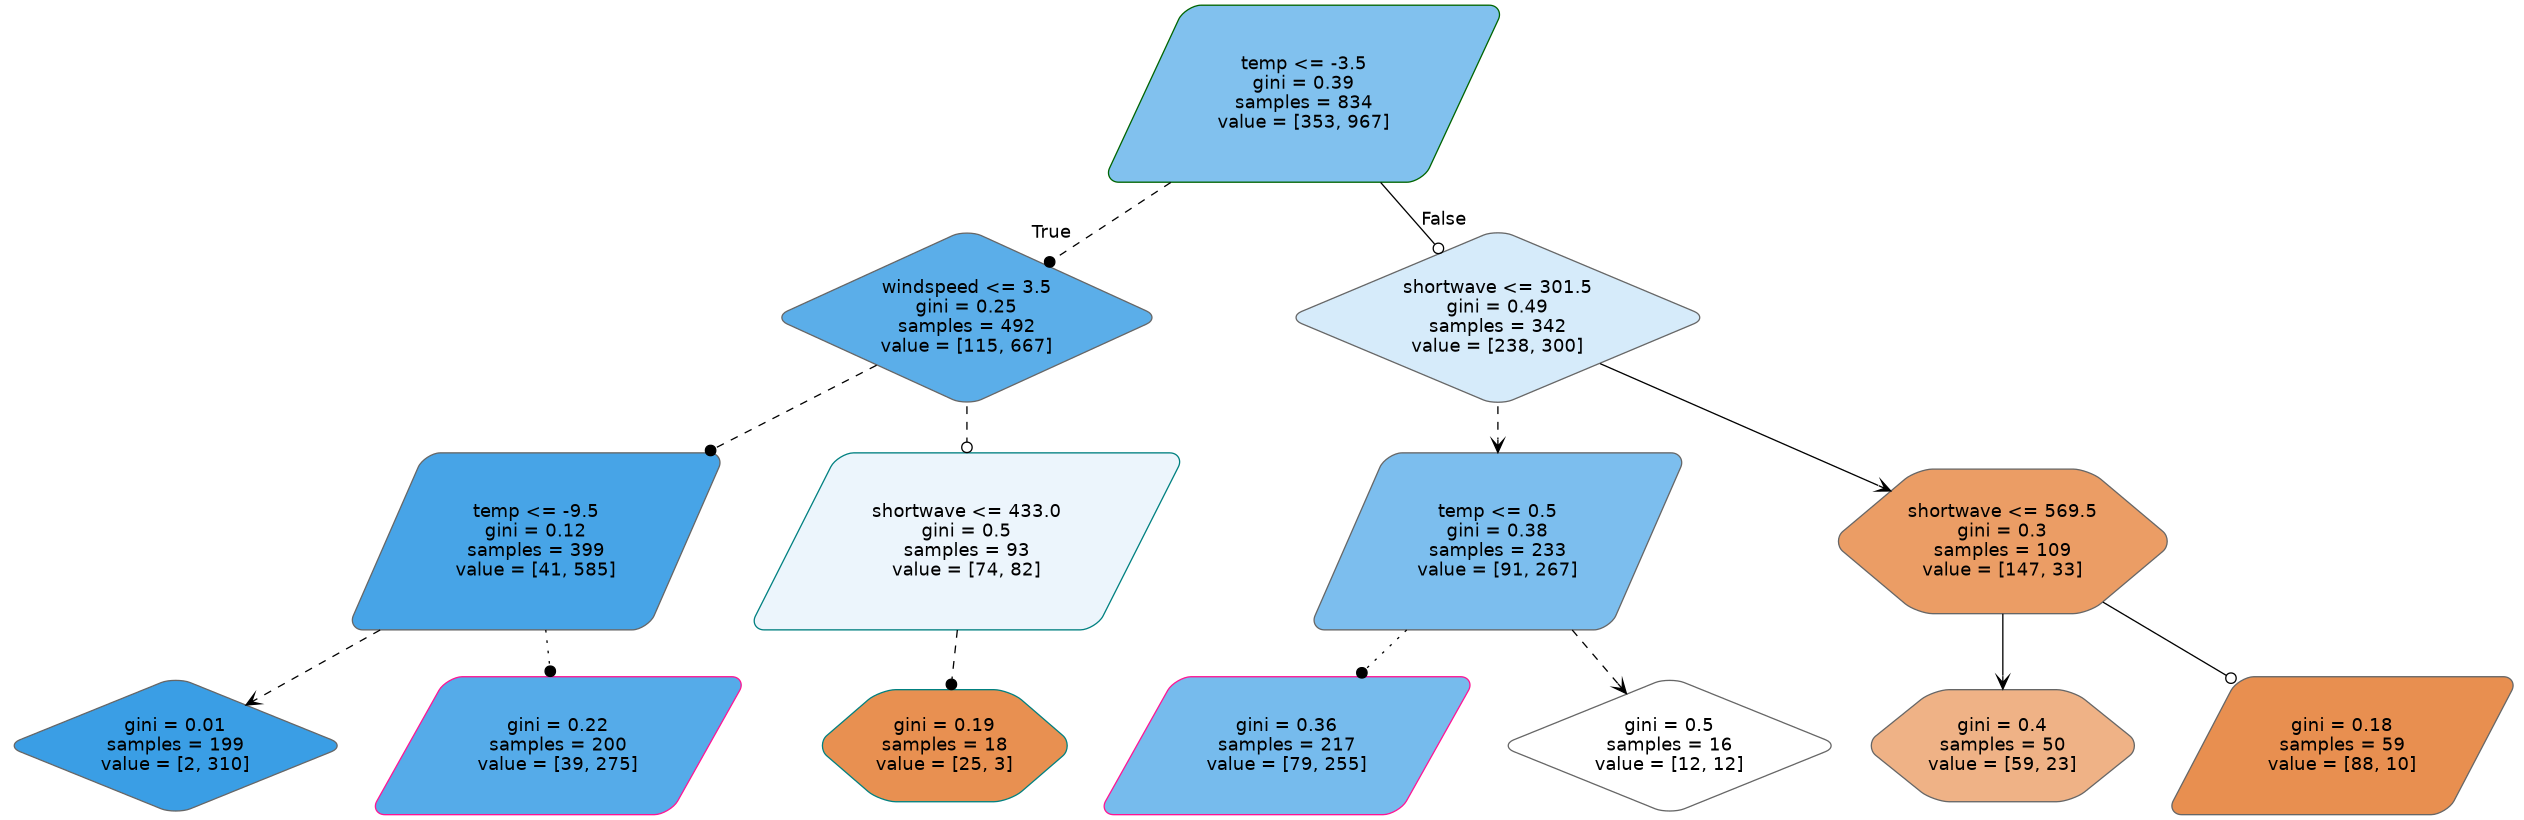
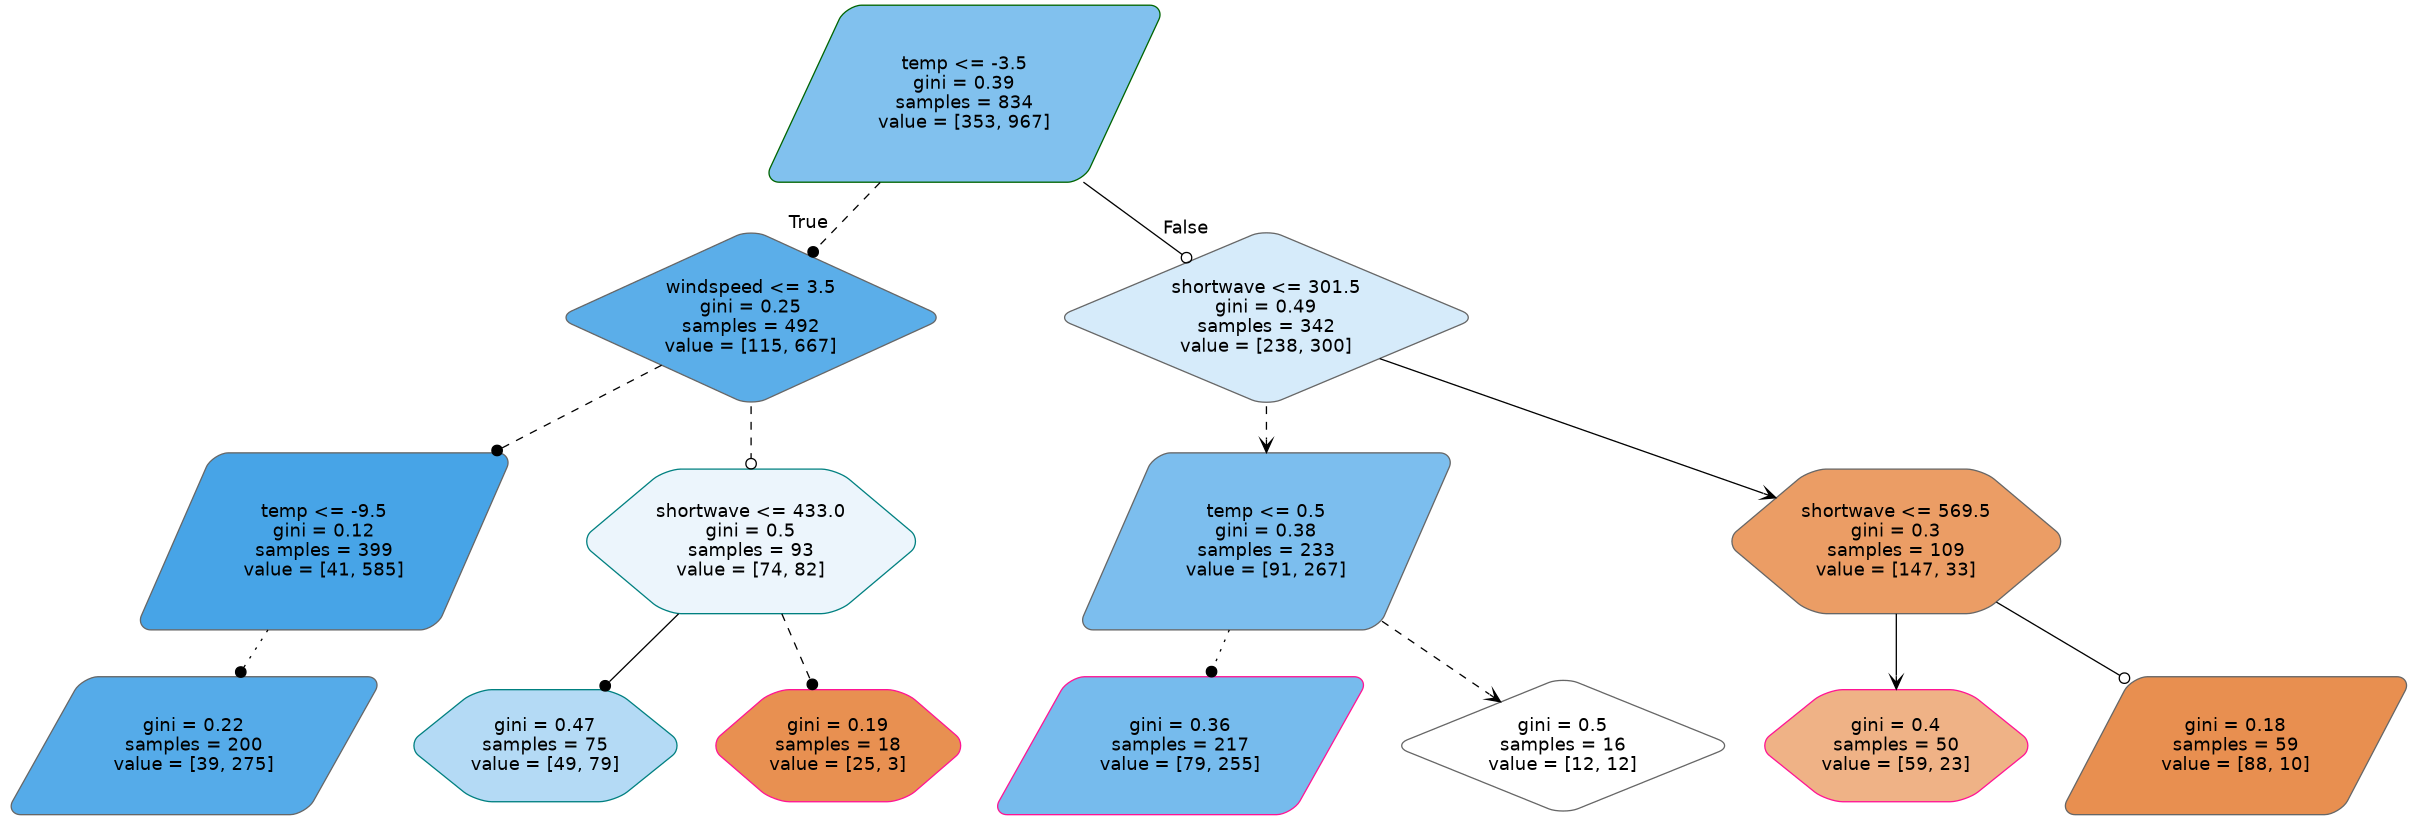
(967, 541) -> (751, 541)
(176, 746) -> none
none -> (545, 746)
(558, 746) -> (194, 746)
(945, 746) -> (838, 746)
(2003, 746) -> (1896, 746)
